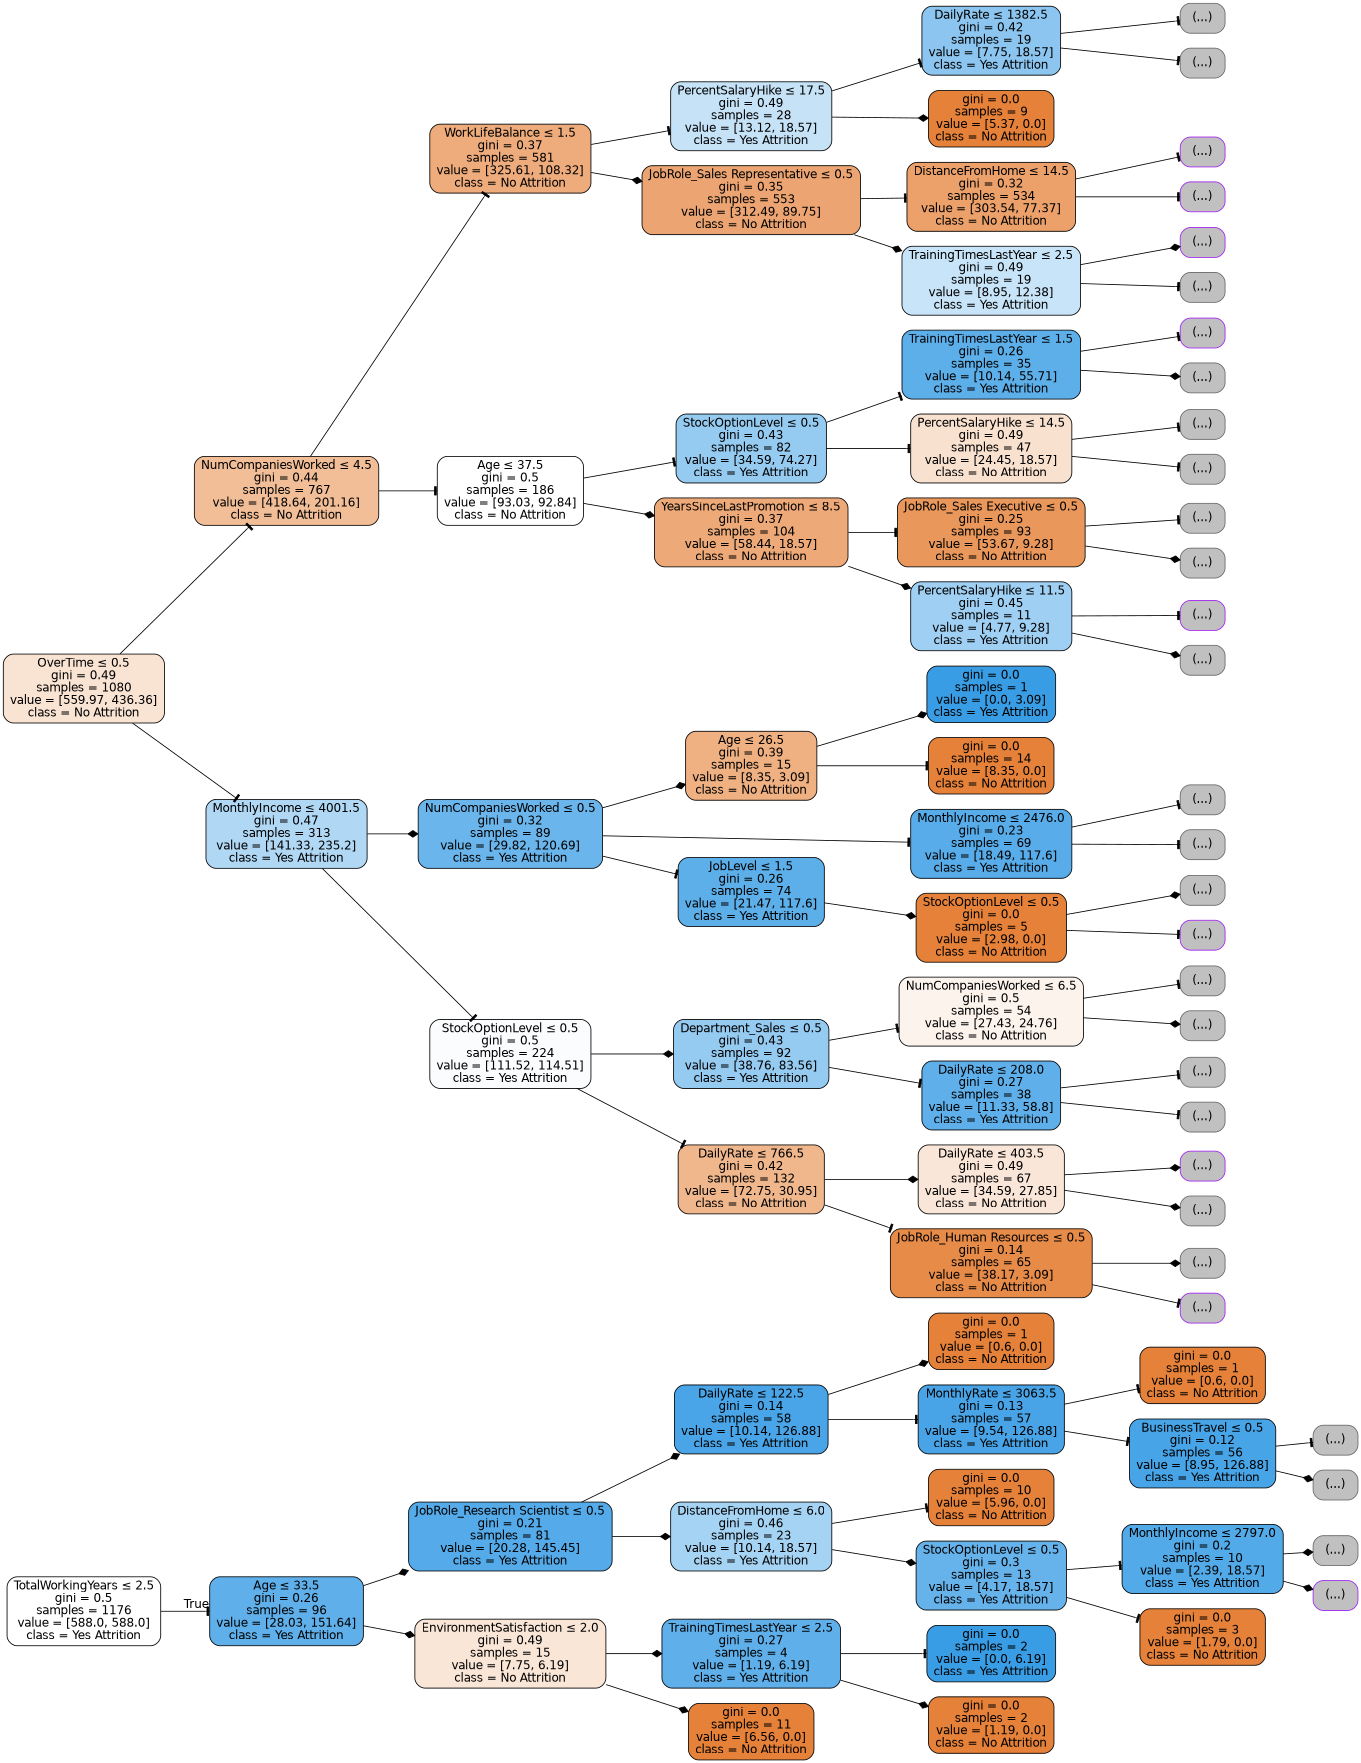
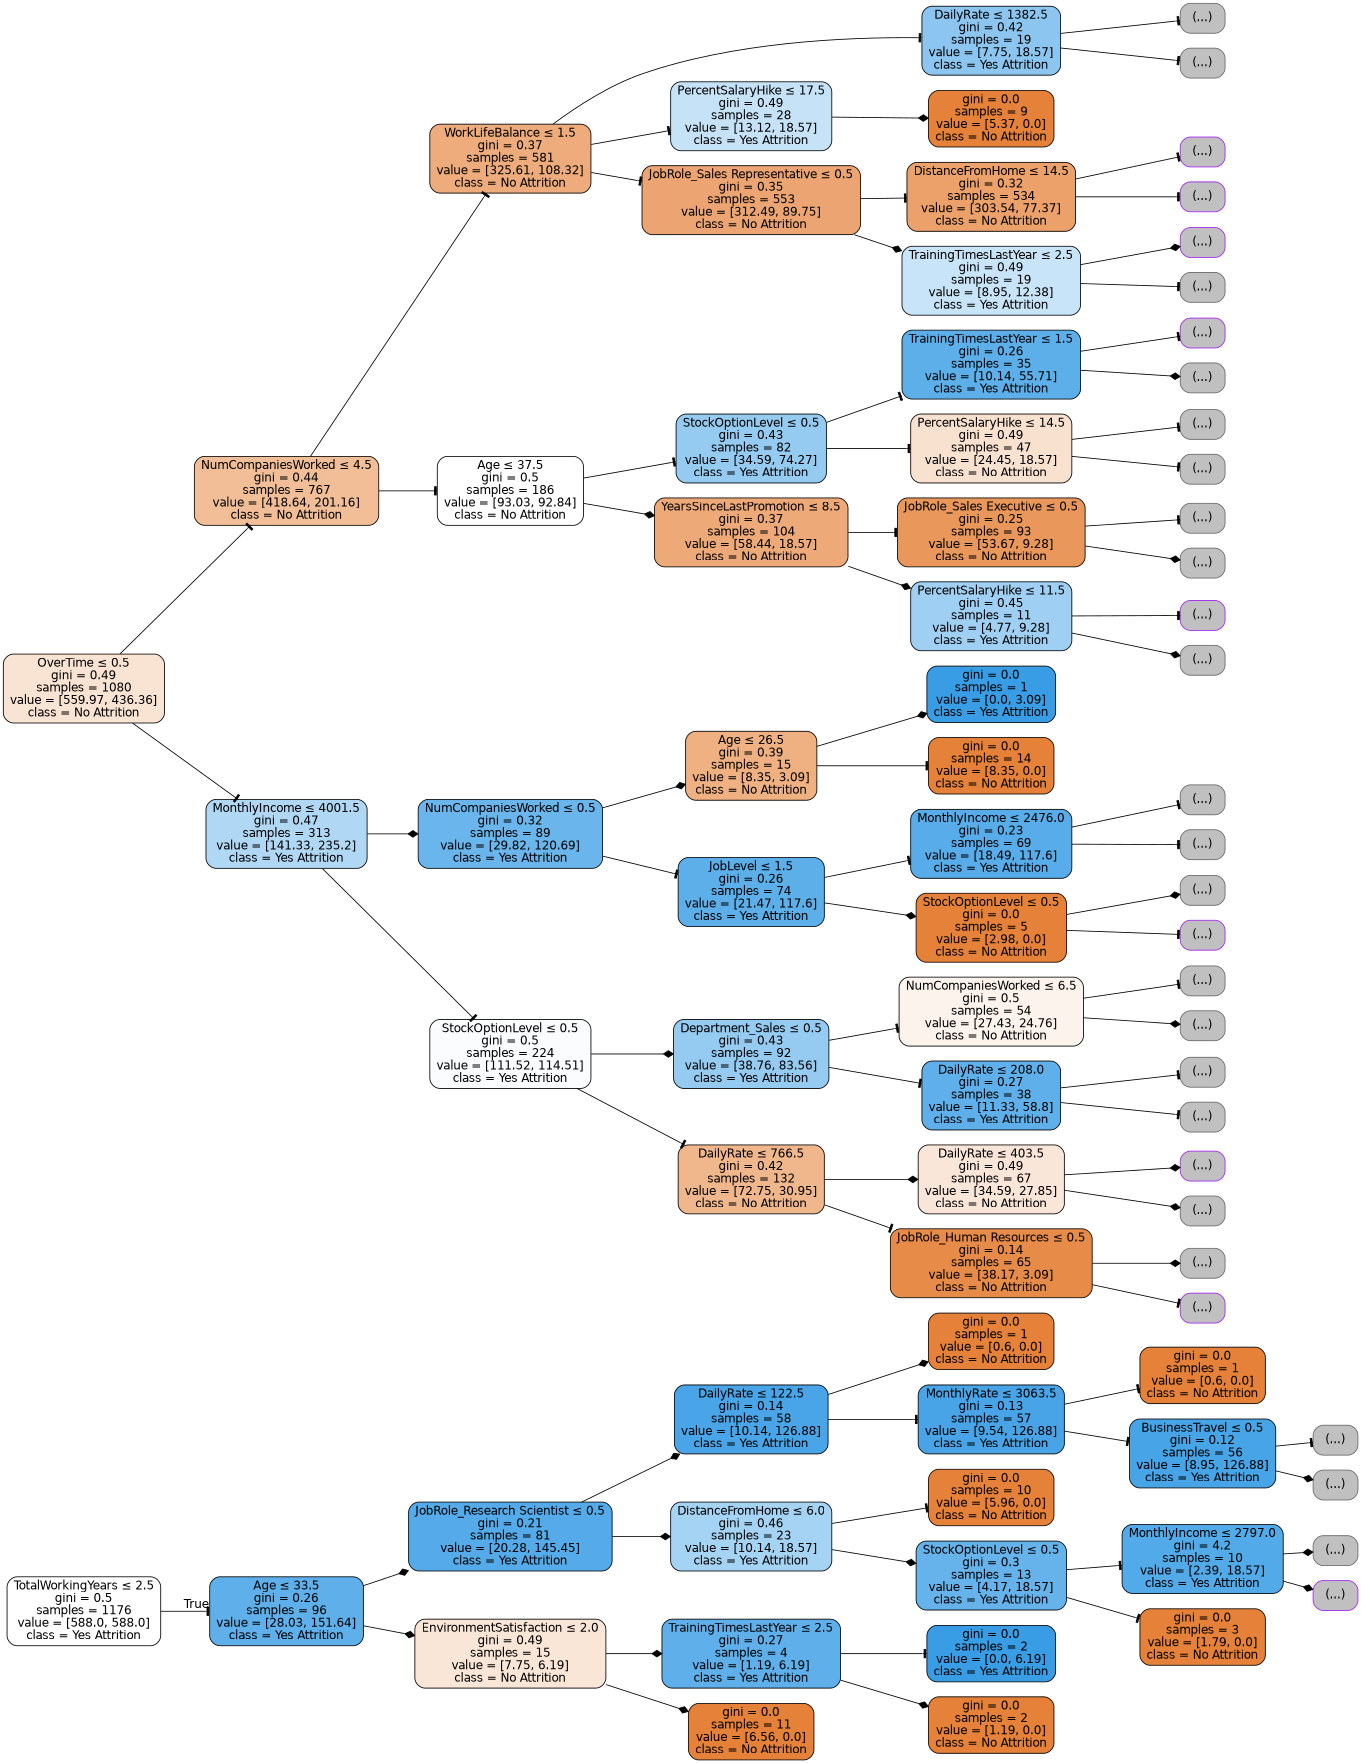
(875, 77) -> (728, 52)
(614, 177) -> (614, 177)
(754, 839) -> (865, 869)
(1203, 1546) -> (1203, 1546)
